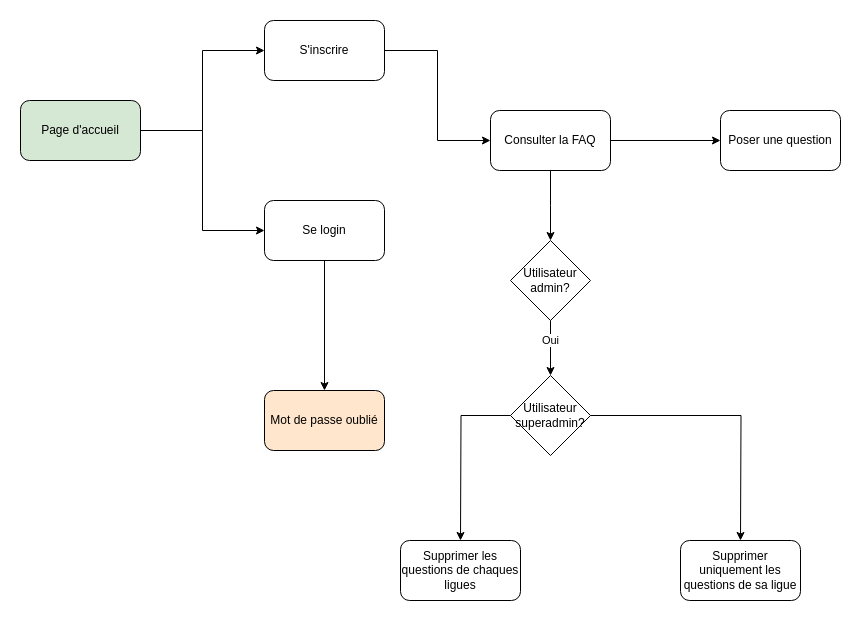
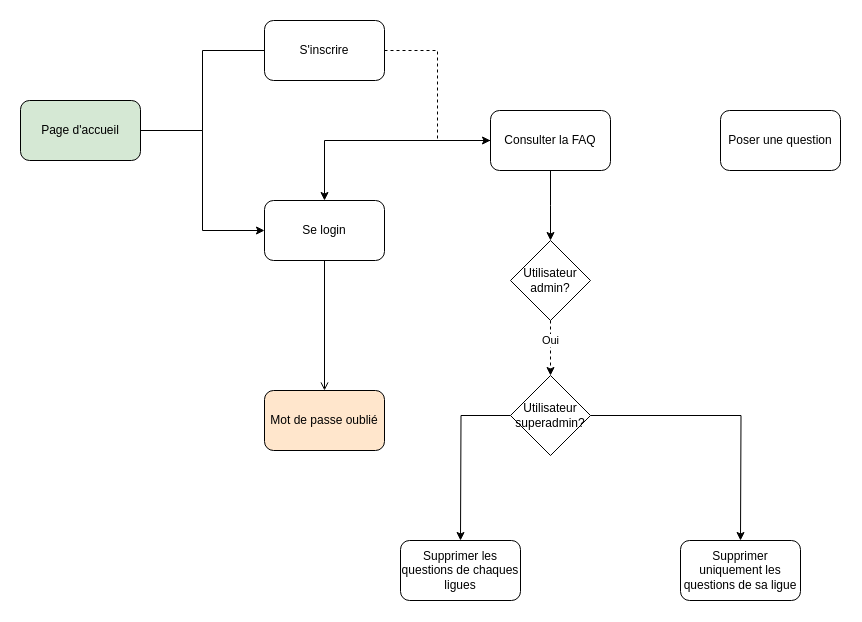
(256, 51) -> (259, 51)
(438, 69) -> (438, 69)
(662, 141) -> (354, 141)
(551, 357) -> (551, 357)
(325, 382) -> (325, 384)
